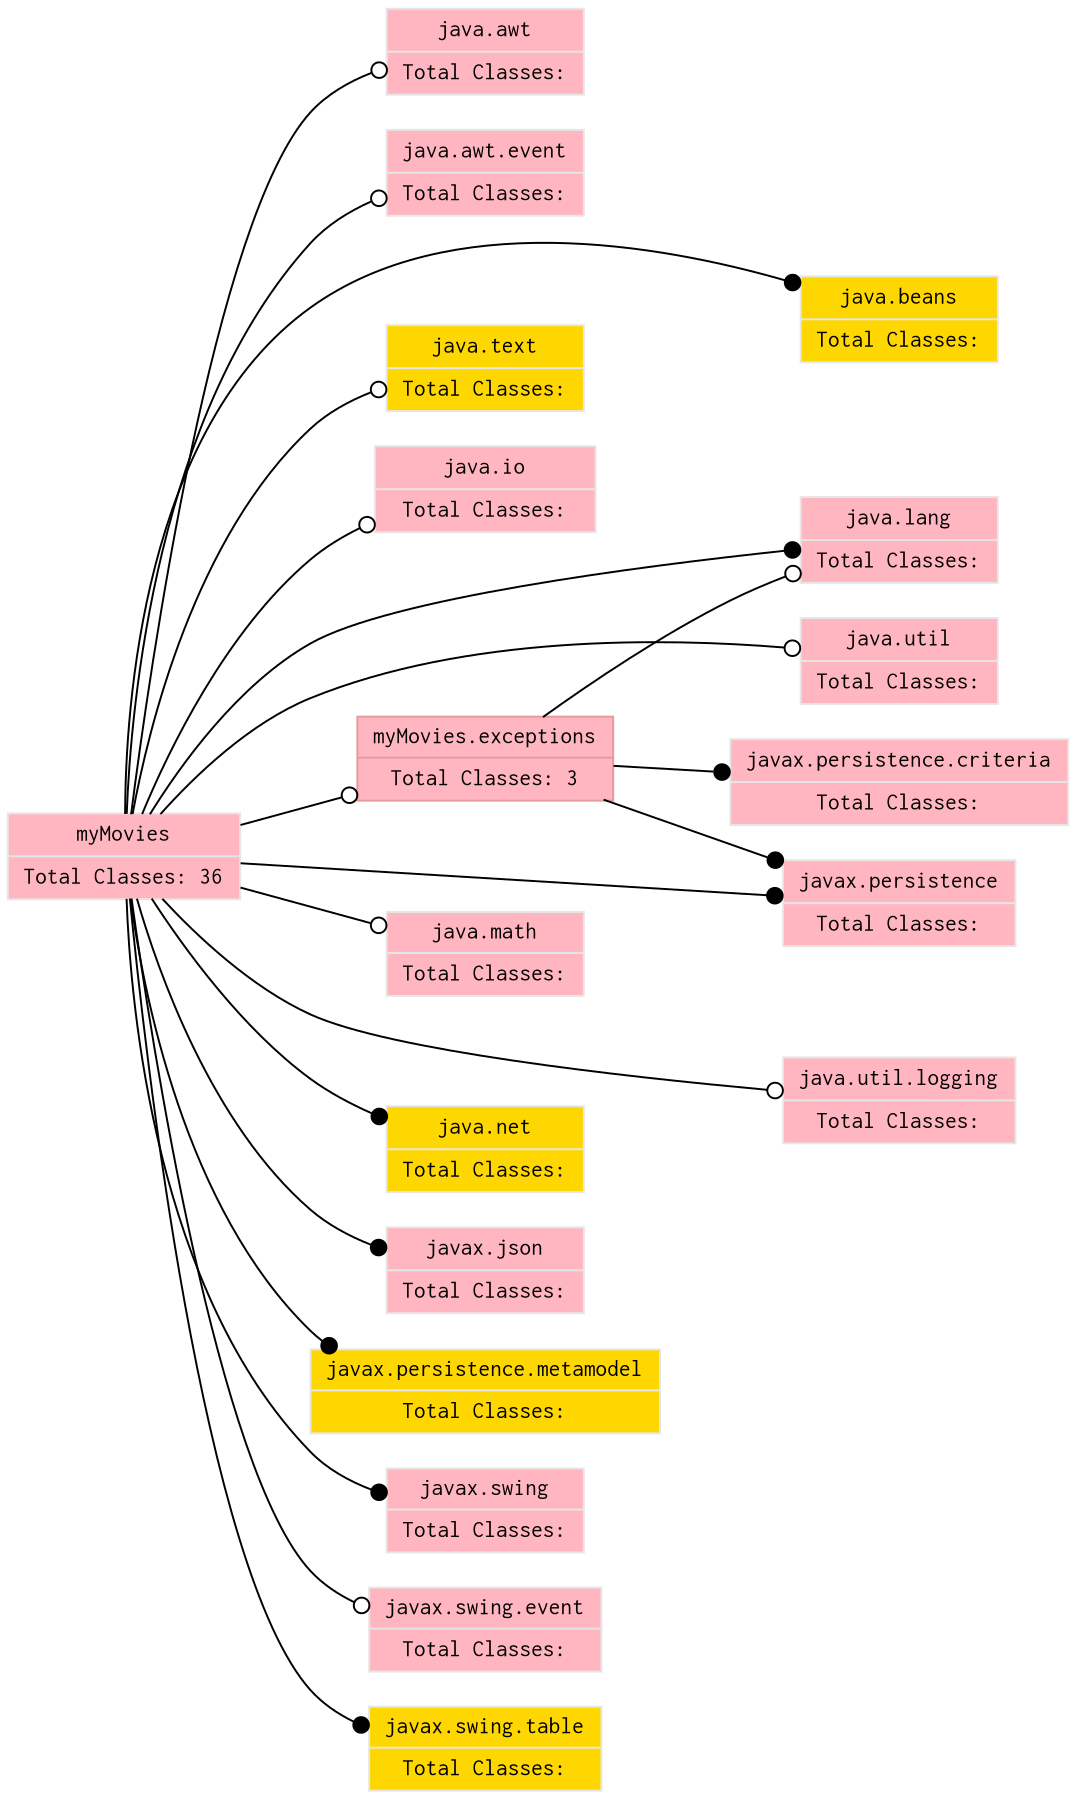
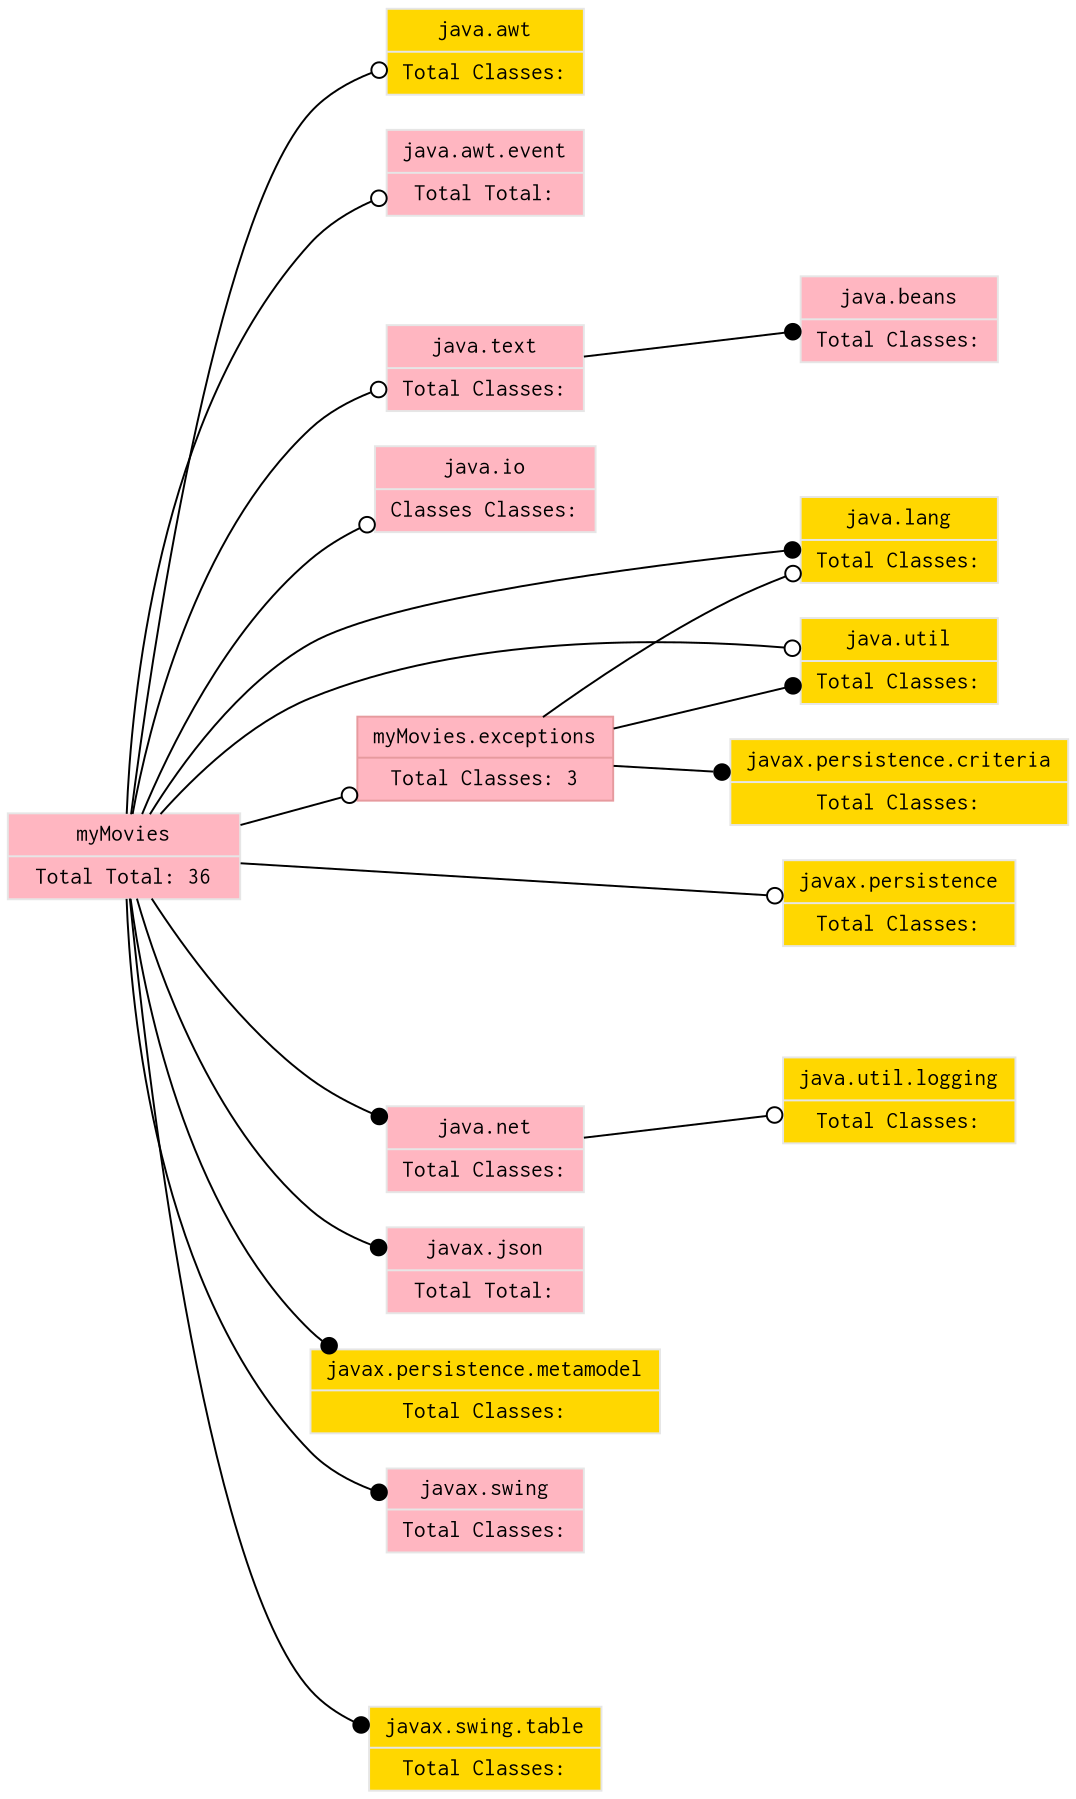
(485, 52) -> (485, 52)
(485, 193) -> (485, 193)
(899, 319) -> (899, 319)
(286, 330) -> (684, 345)
(485, 368) -> (485, 368)
(485, 510) -> (485, 510)
(899, 540) -> (899, 540)
(899, 661) -> (899, 661)
(899, 782) -> (899, 782)
(686, 829) -> (699, 708)
(124, 877) -> (124, 877)
(504, 879) -> (504, 879)
(899, 903) -> (899, 903)
(485, 954) -> none
(443, 1049) -> (675, 1127)
(899, 1100) -> (899, 1100)
(485, 1149) -> (485, 1149)
(485, 1291) -> (485, 1291)
(485, 1630) -> none
